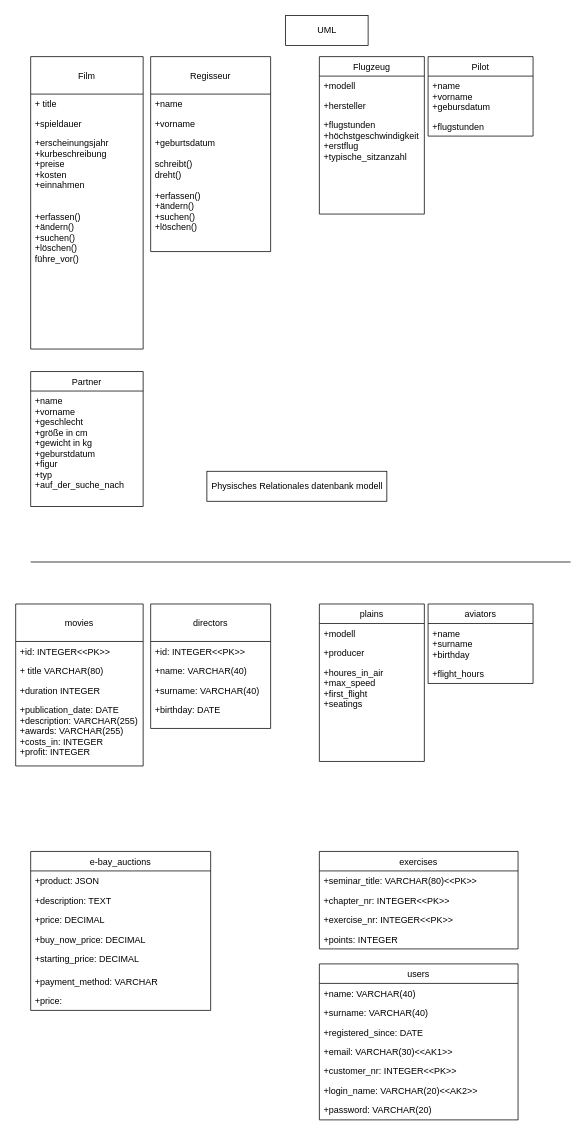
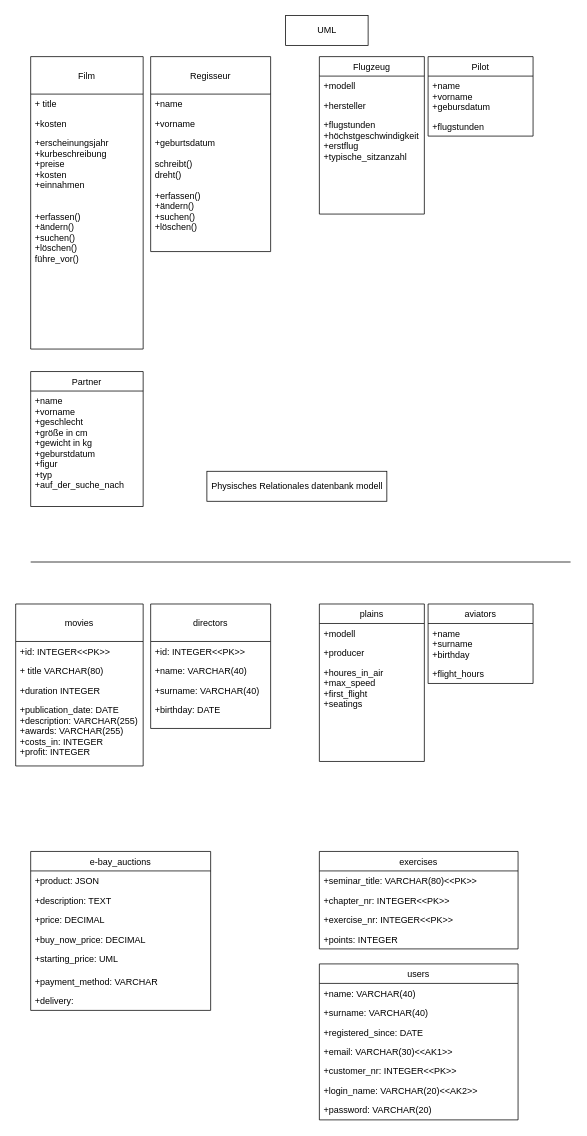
(60, 124) -> (52, 124)
(90, 959) -> (80, 959)
(50, 1001) -> (56, 1001)
